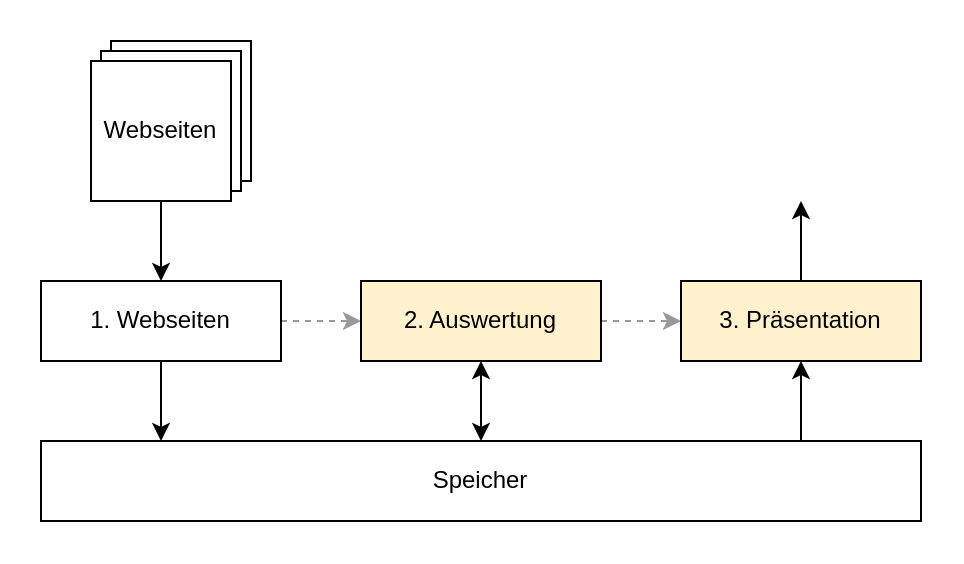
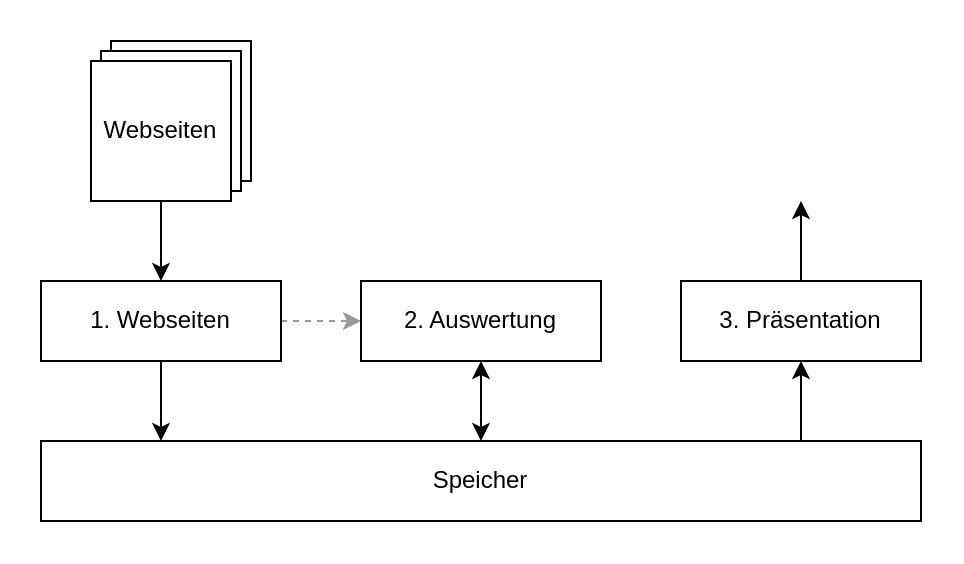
(481, 321) -> (481, 321)
(635, 321) -> none
(801, 321) -> (801, 321)
